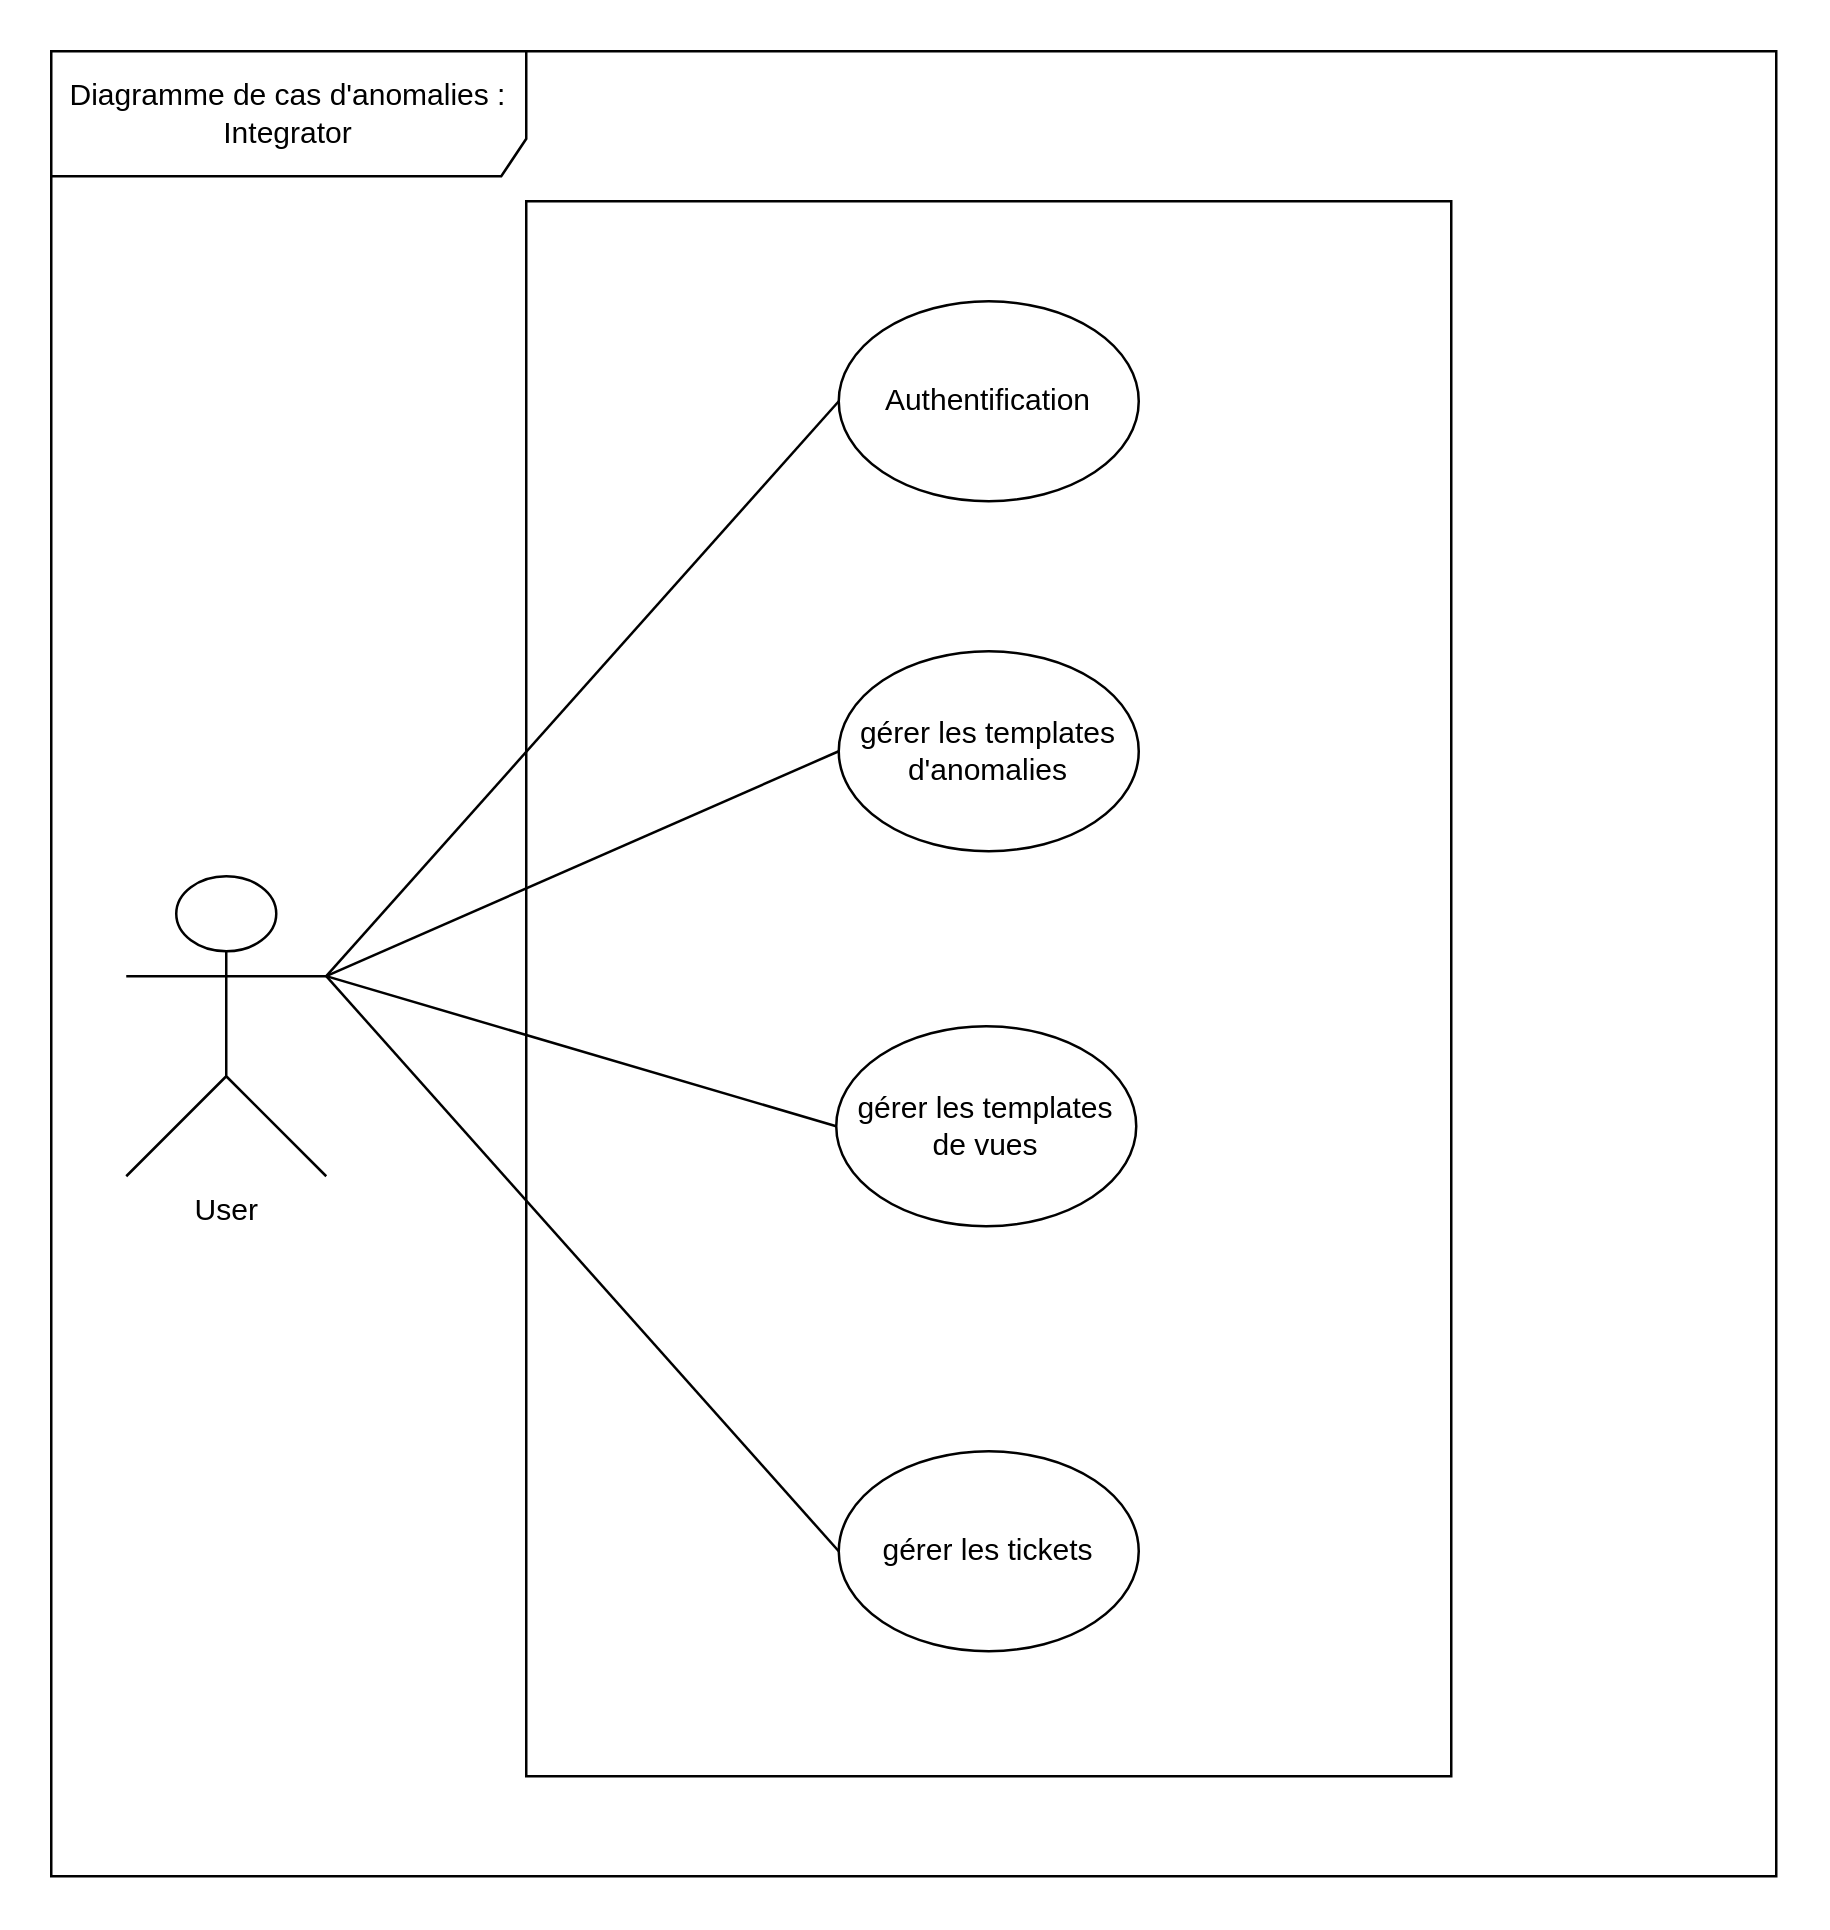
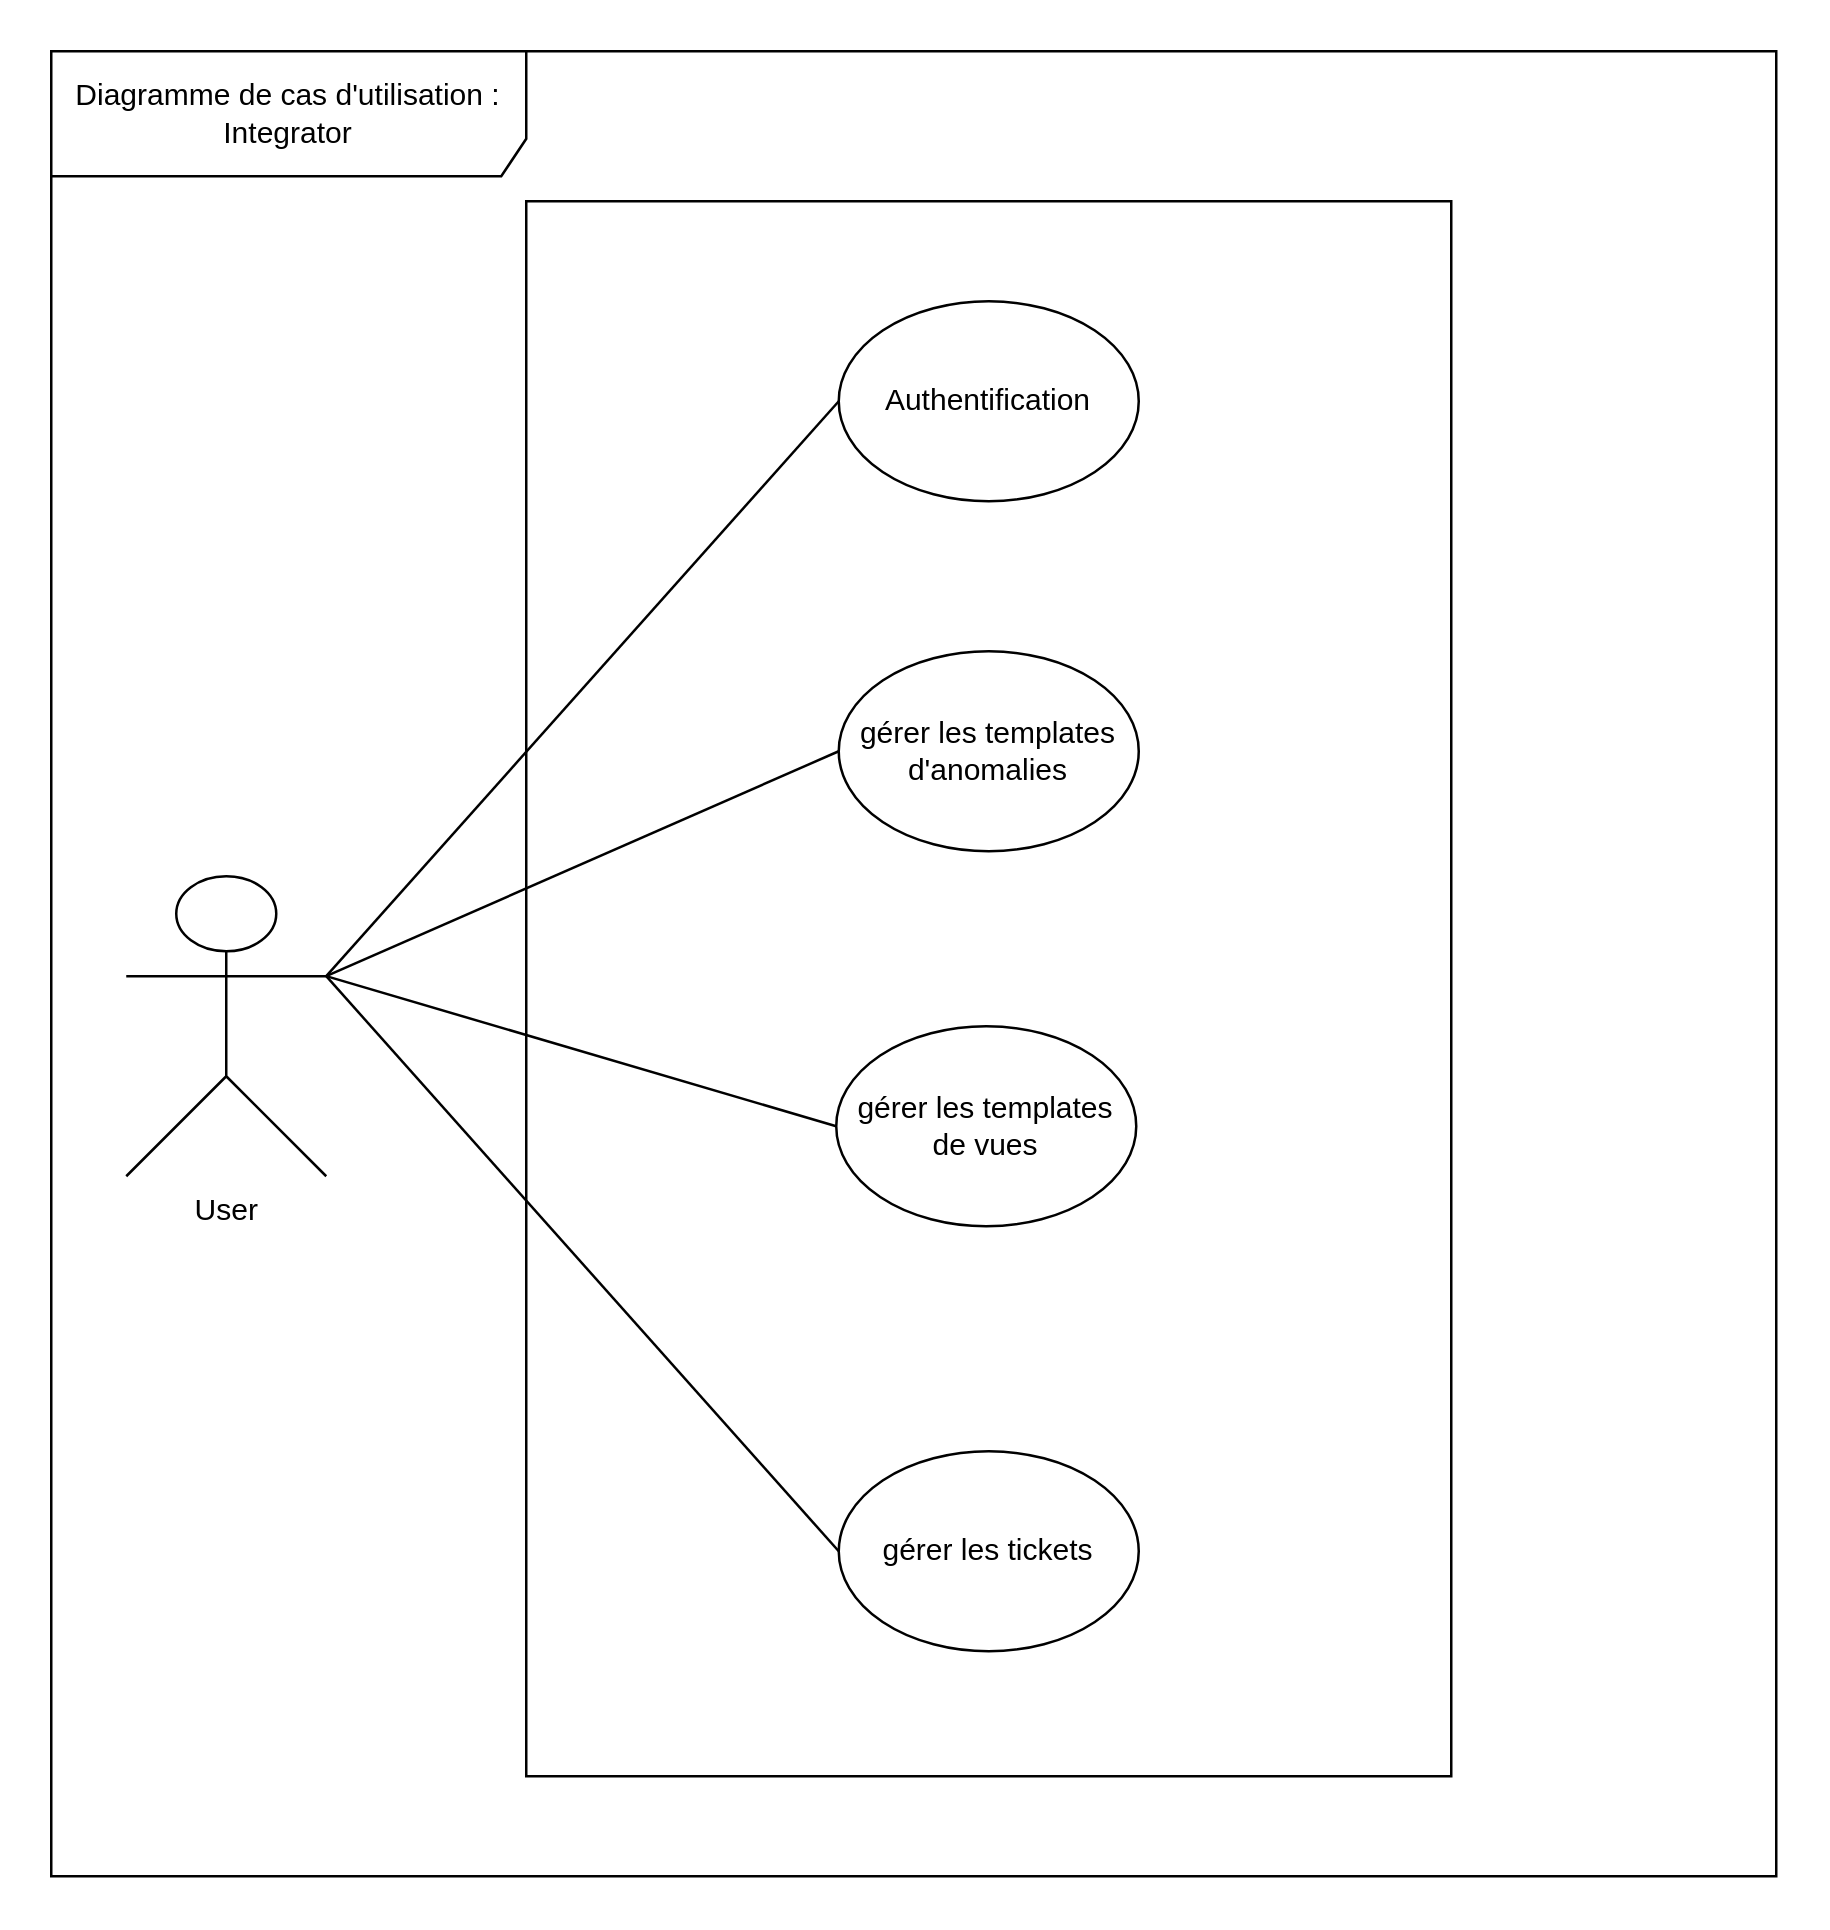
(289, 114) -> (289, 114)
